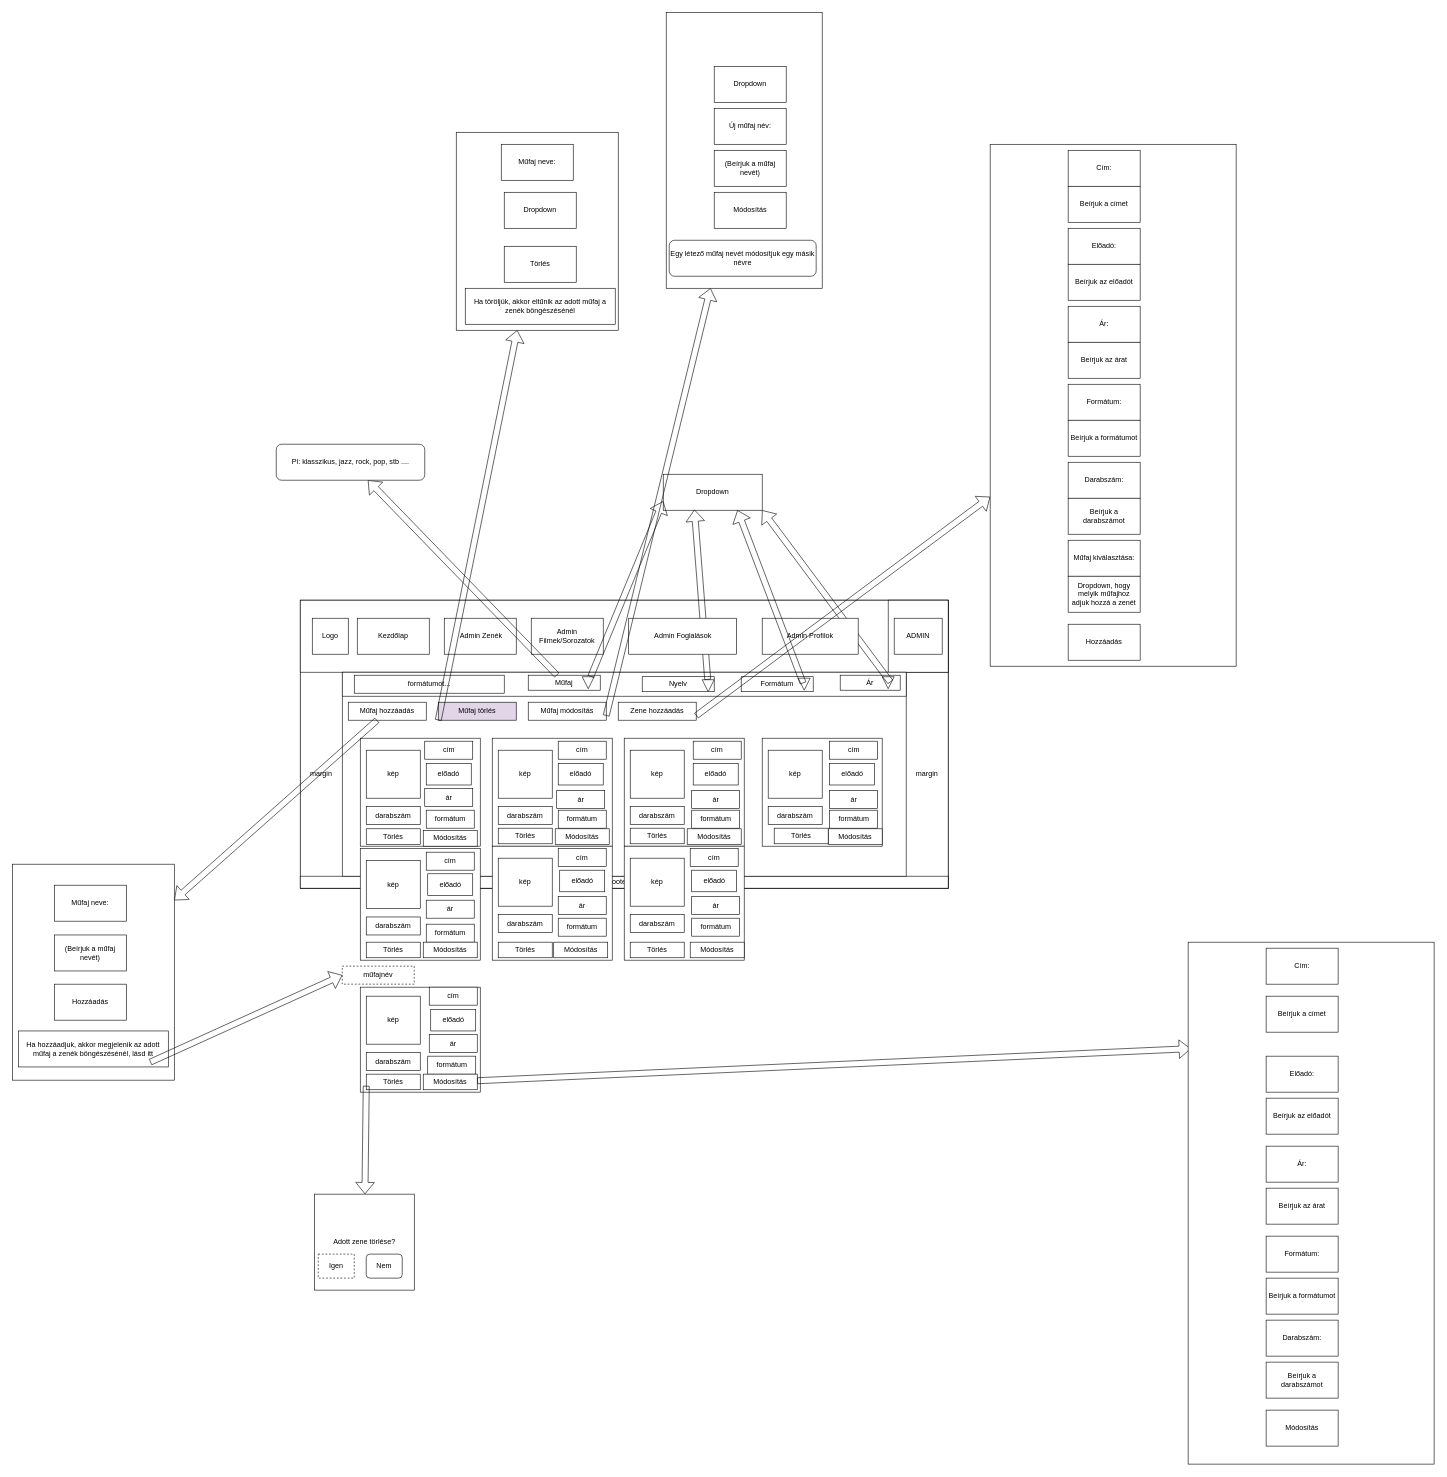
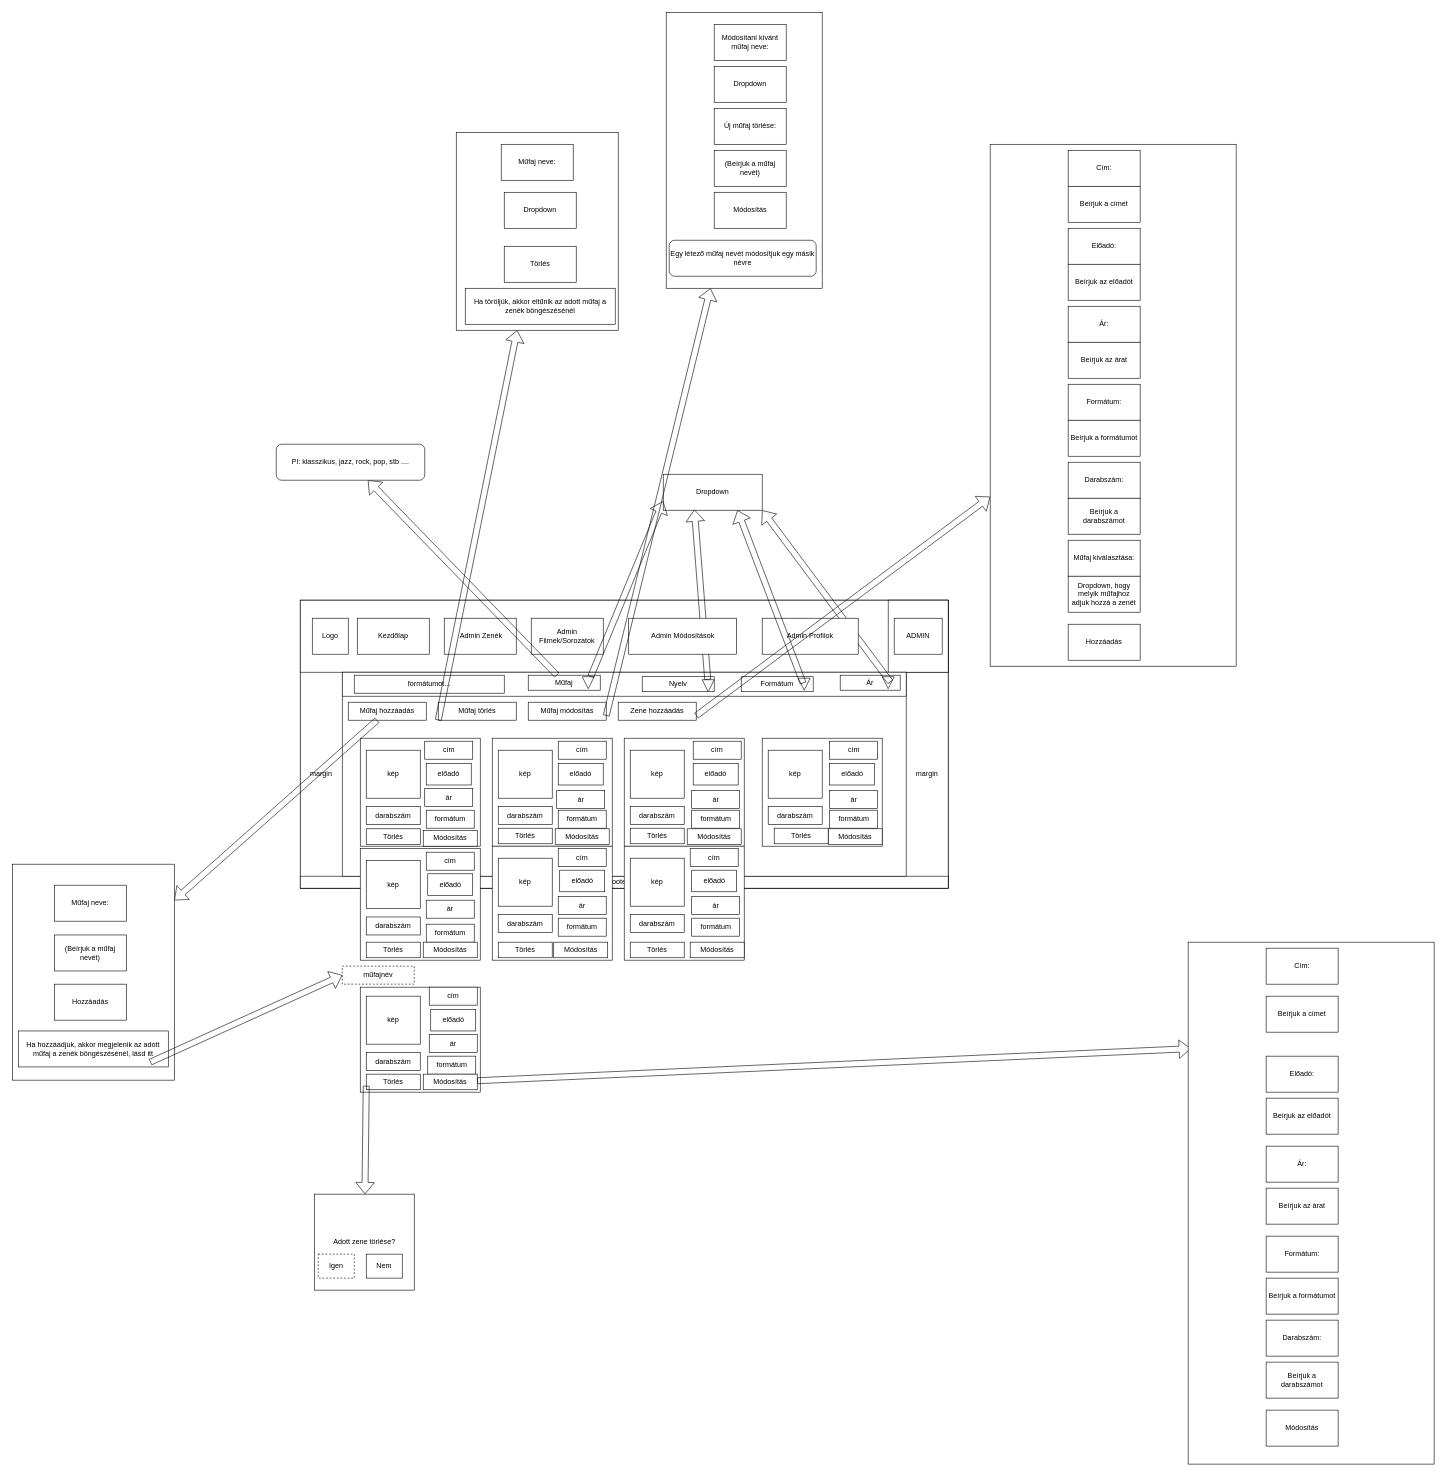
none -> (750, 42)
(750, 126) -> (750, 126)
(683, 636) -> (683, 636)
(477, 711) -> (477, 711)
(384, 1266) -> (384, 1266)
